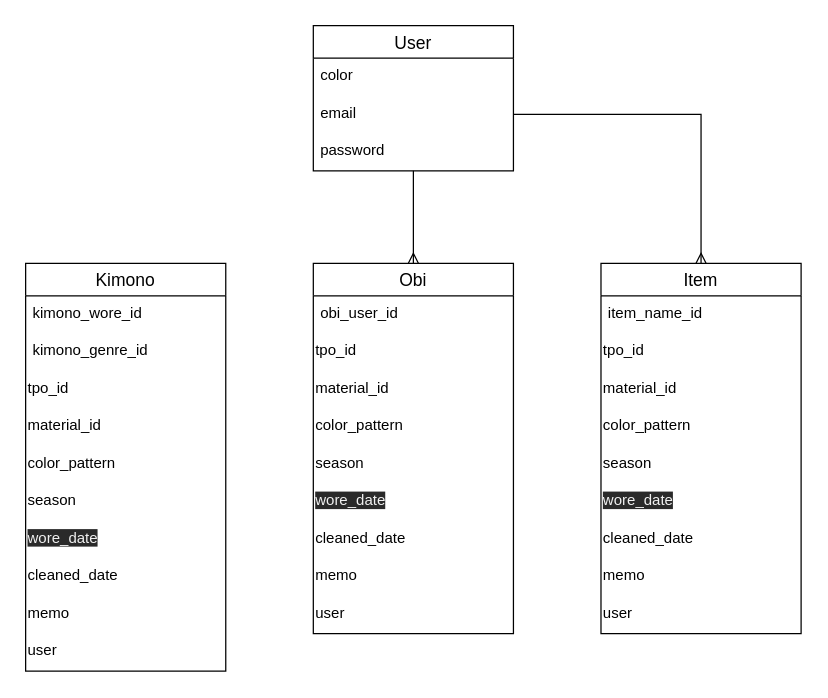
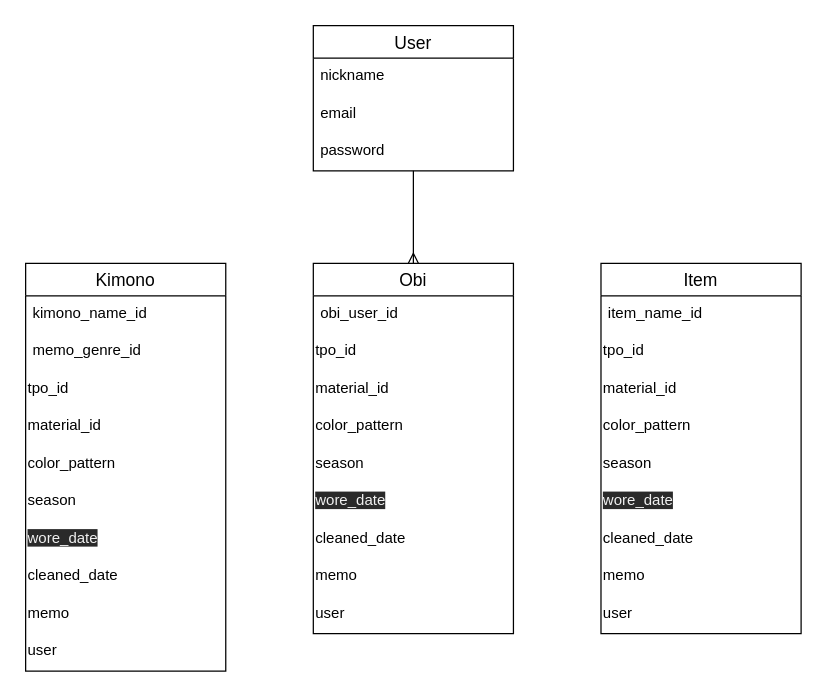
(339, 75) -> (352, 75)
(682, 114) -> none
(87, 313) -> (87, 313)
(92, 350) -> (85, 350)
